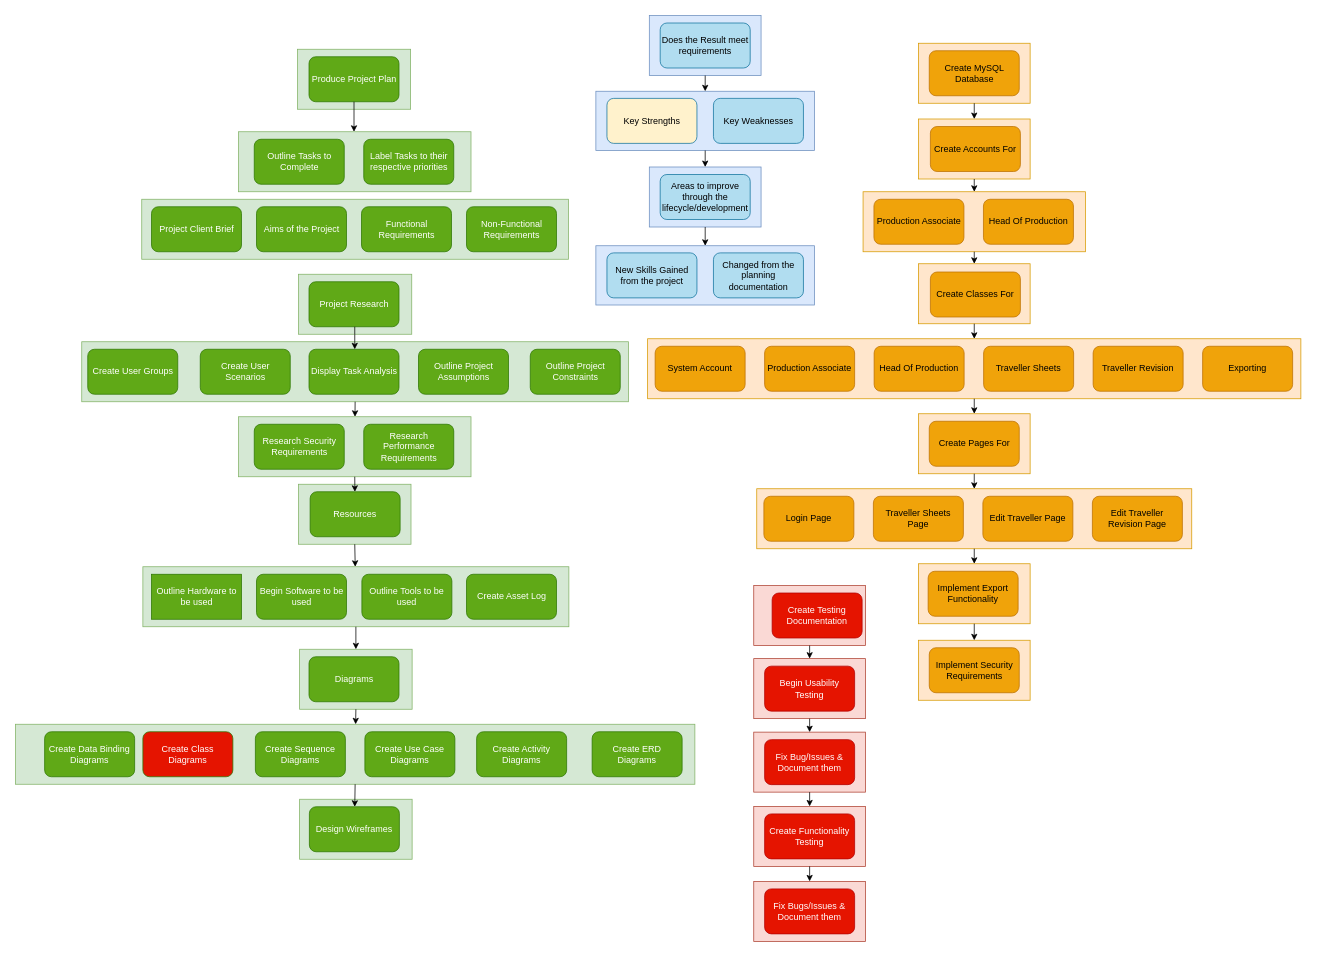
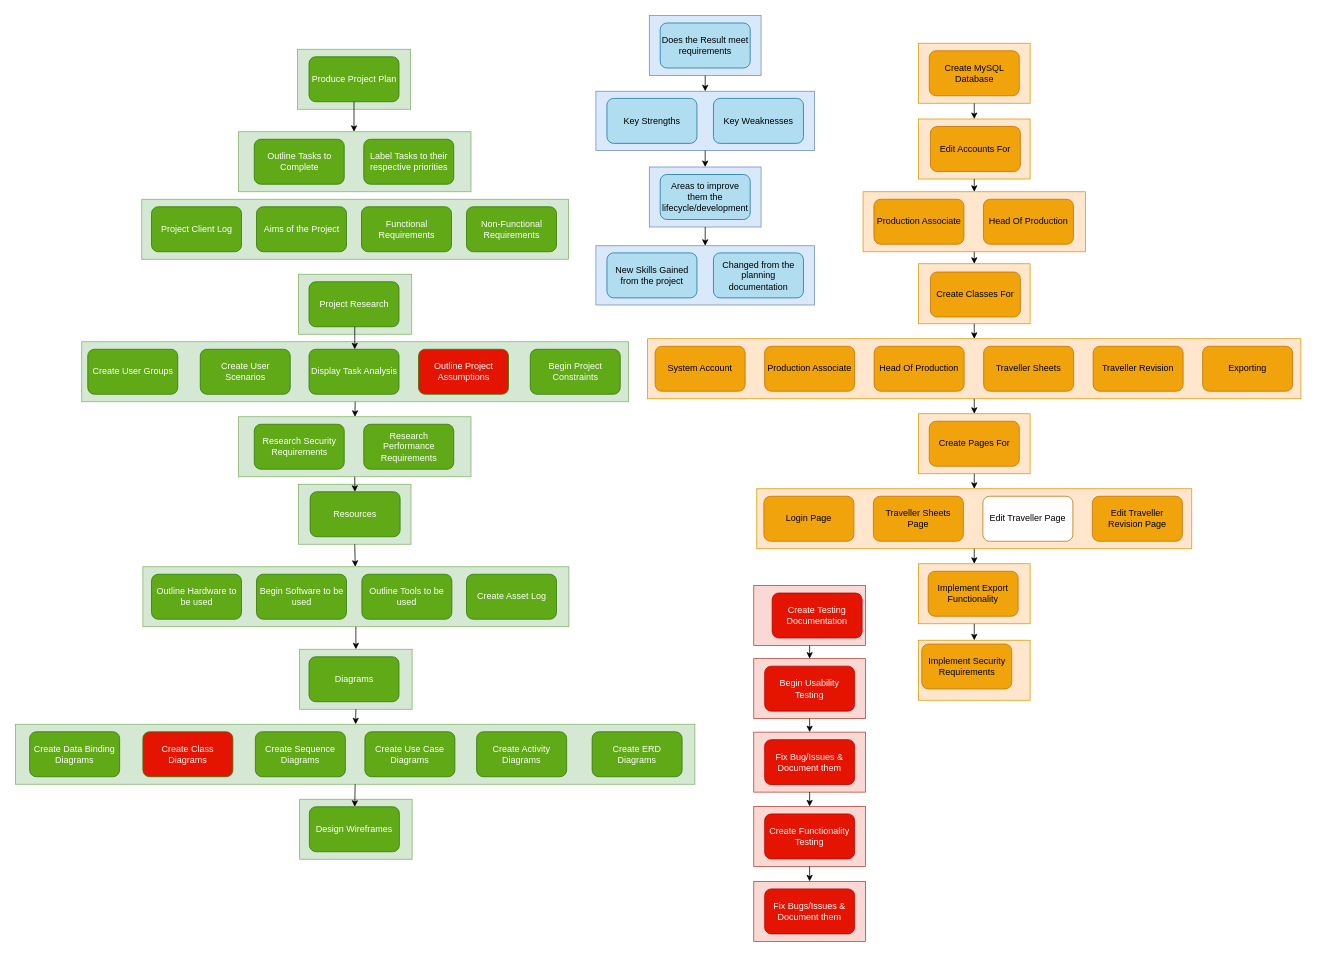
(652, 121) -> (652, 121)
(975, 149) -> (975, 149)
(705, 197) -> (705, 197)
(197, 229) -> (197, 229)
(464, 372) -> (464, 372)
(576, 372) -> (576, 372)
(1028, 519) -> (1028, 519)
(197, 597) -> (197, 597)
(974, 670) -> (967, 666)
(90, 754) -> (75, 754)
